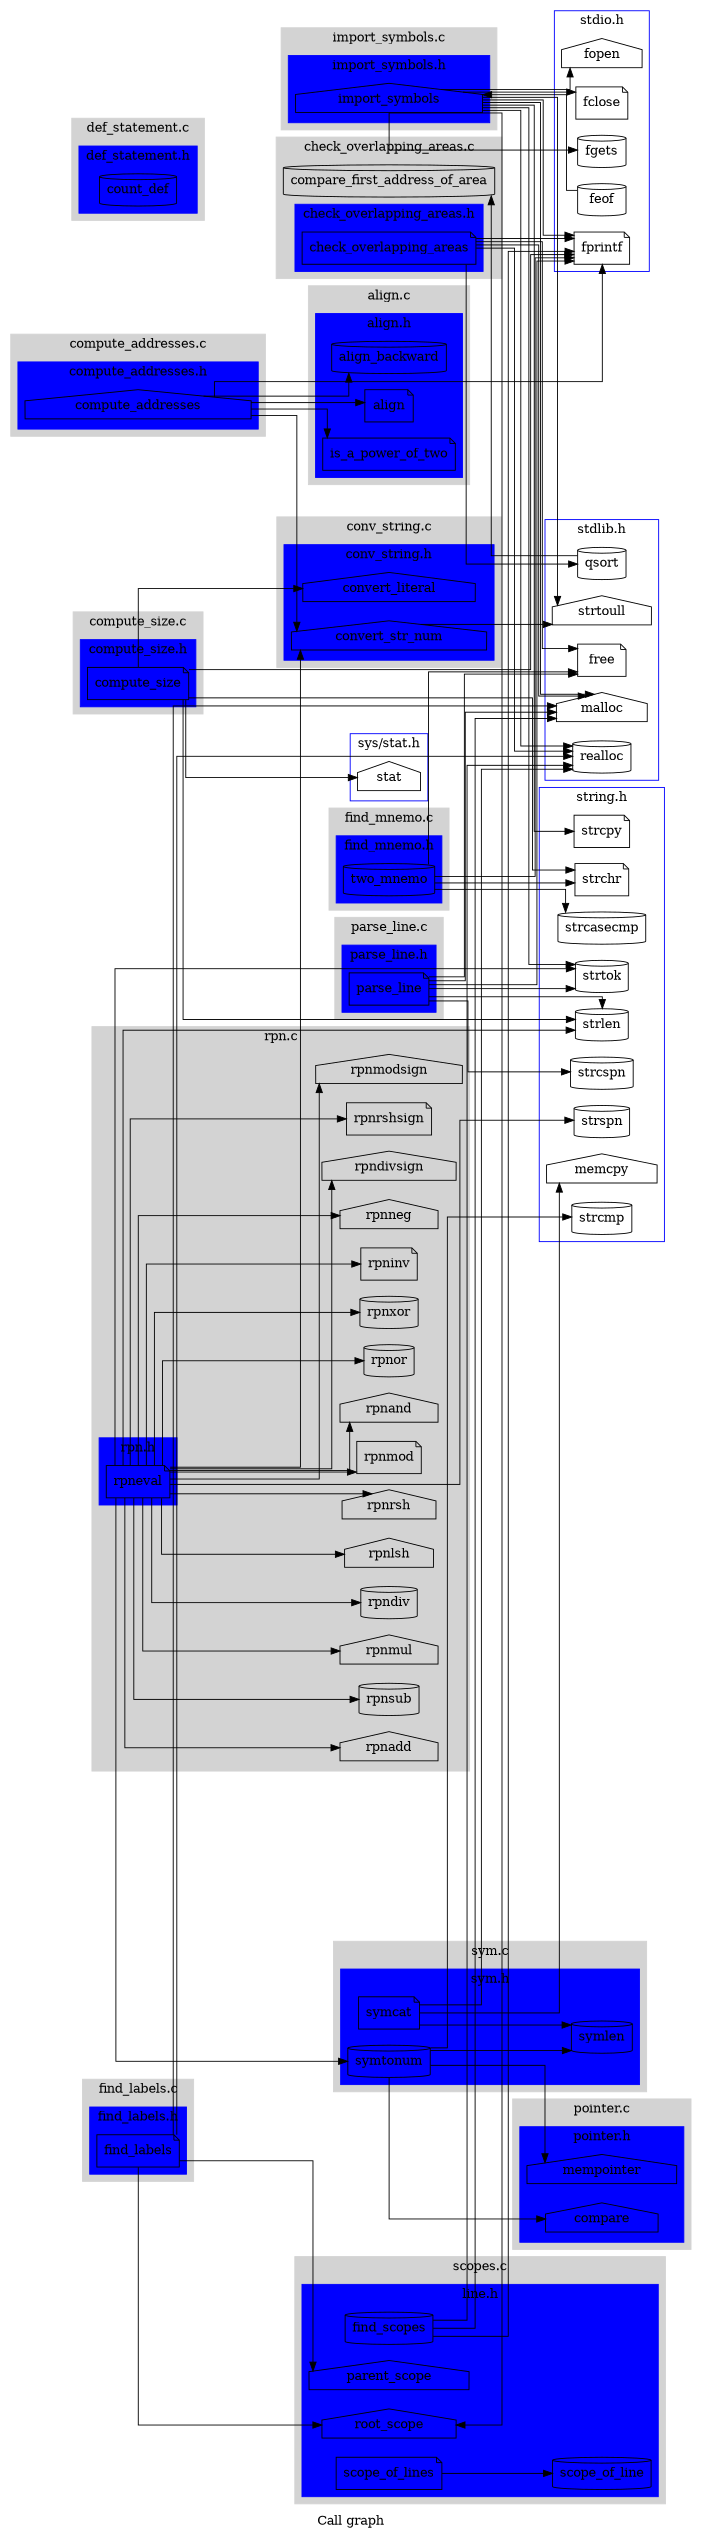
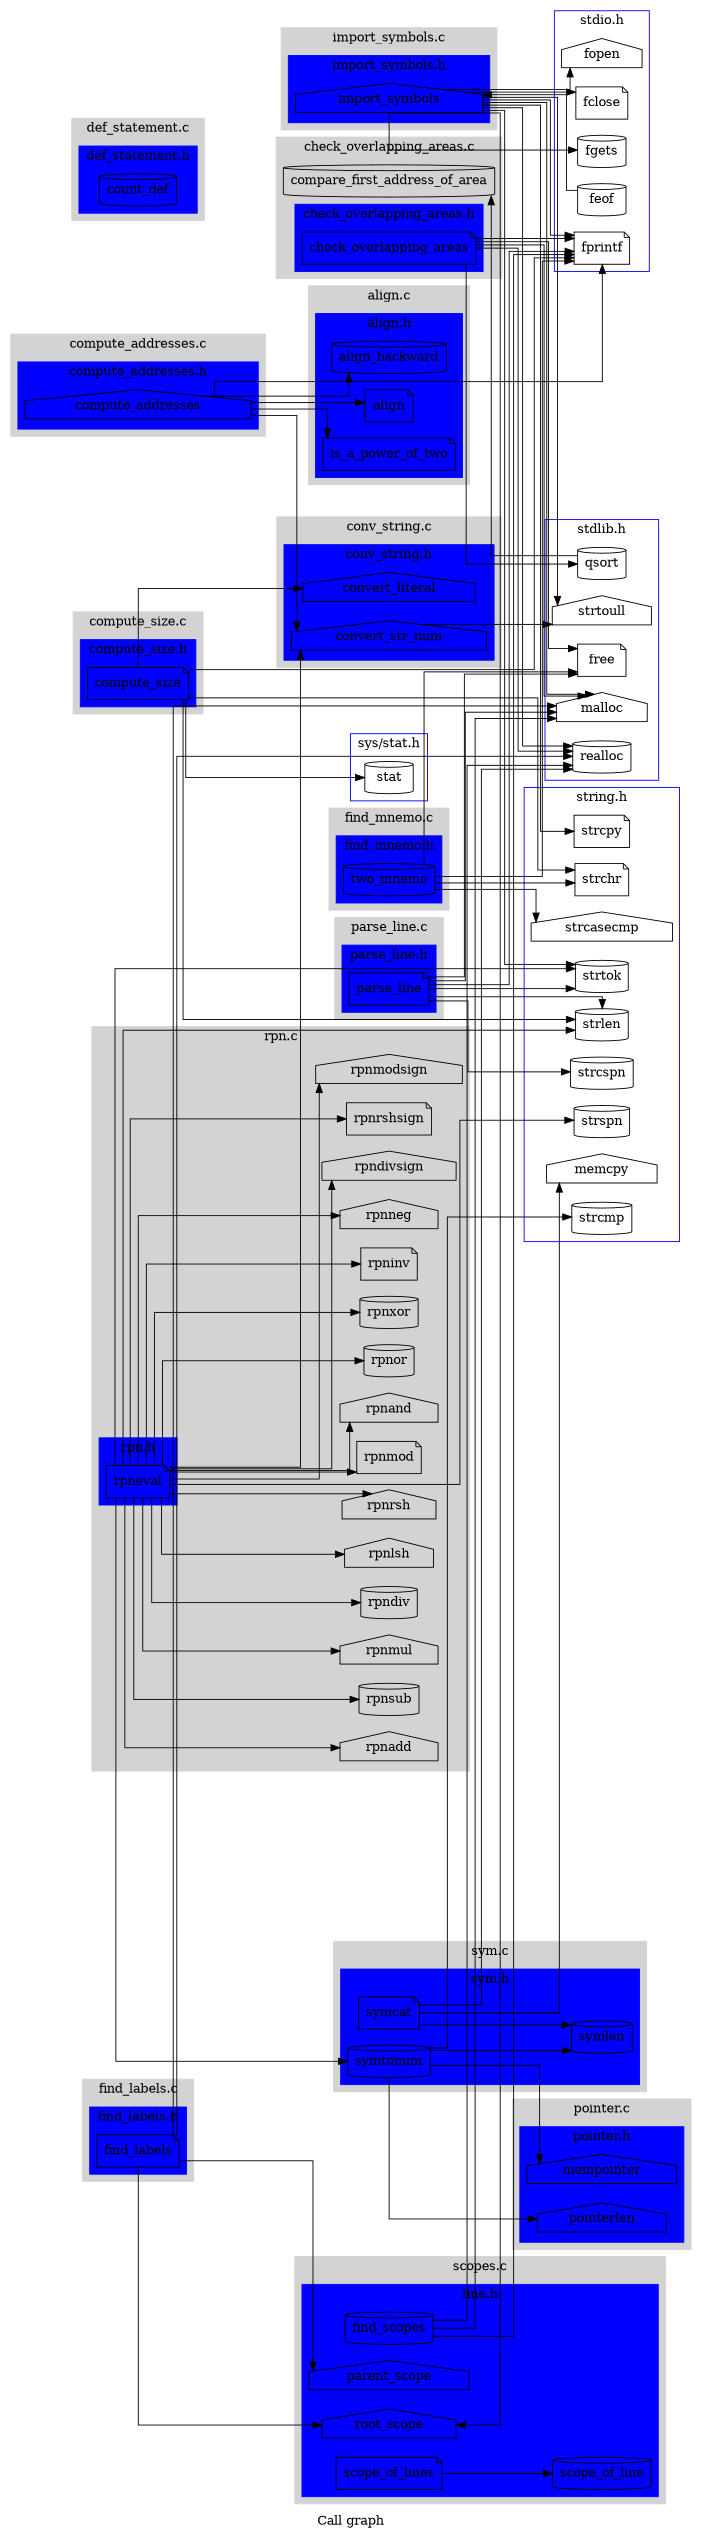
(389, 778) -> (389, 778)
(602, 928) -> (602, 928)
(602, 2219) -> (602, 2219)
